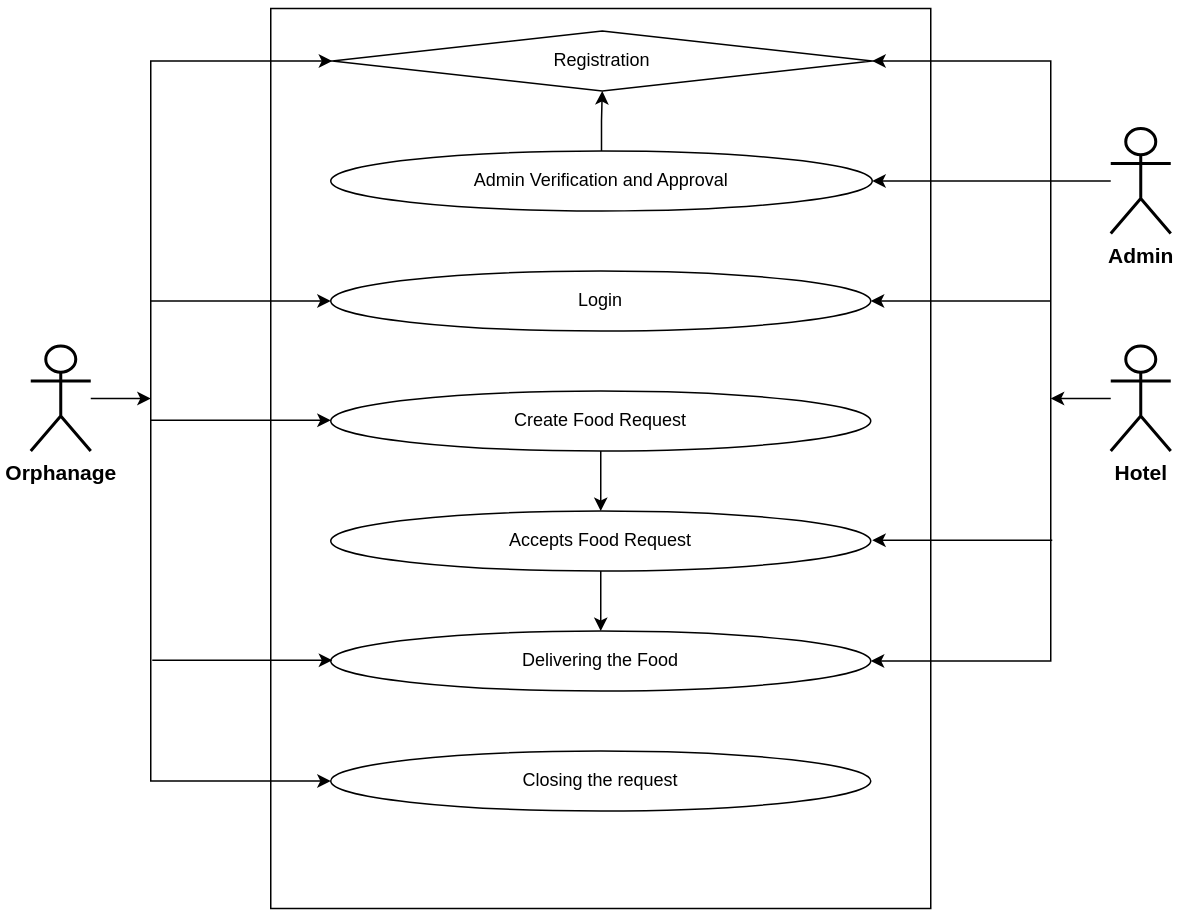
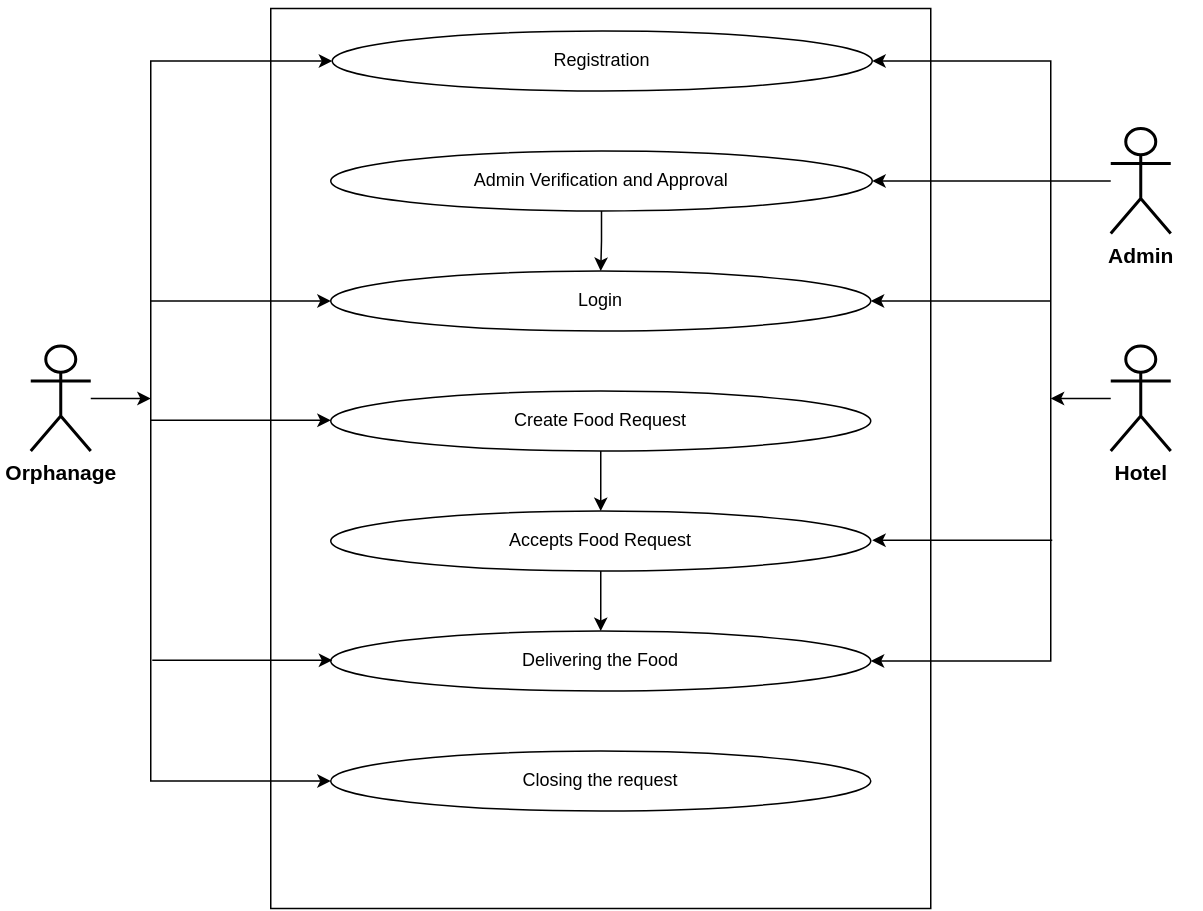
(602, 61) -> (602, 61)
(602, 126) -> (602, 236)
